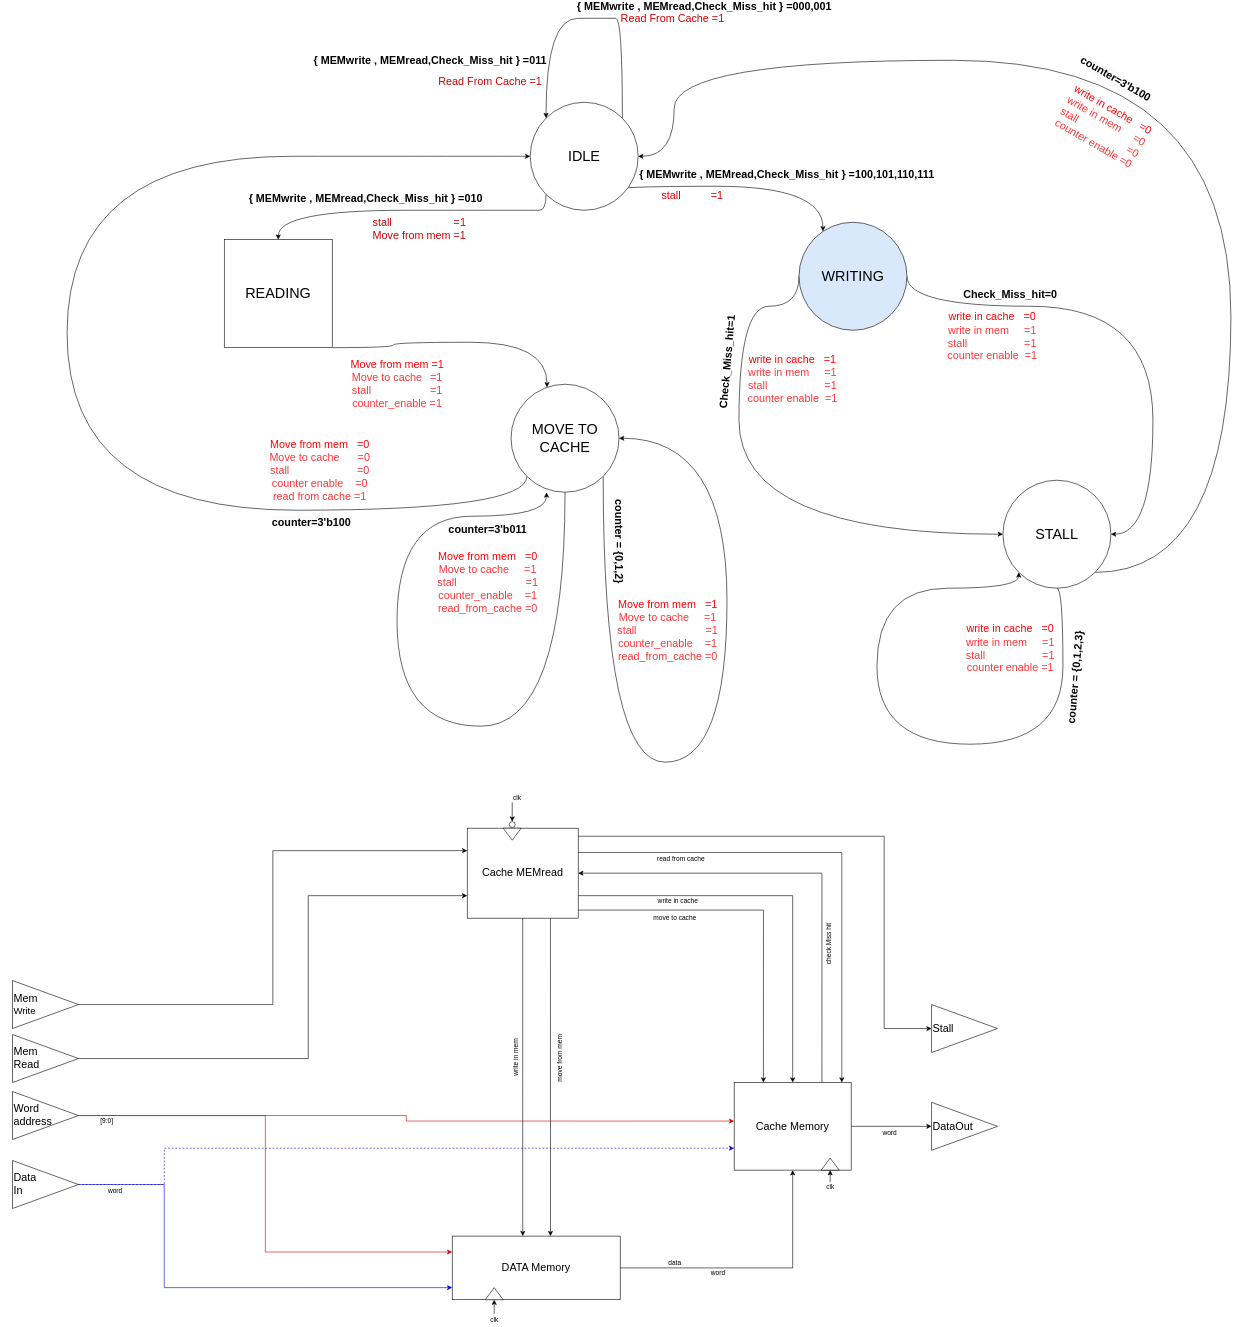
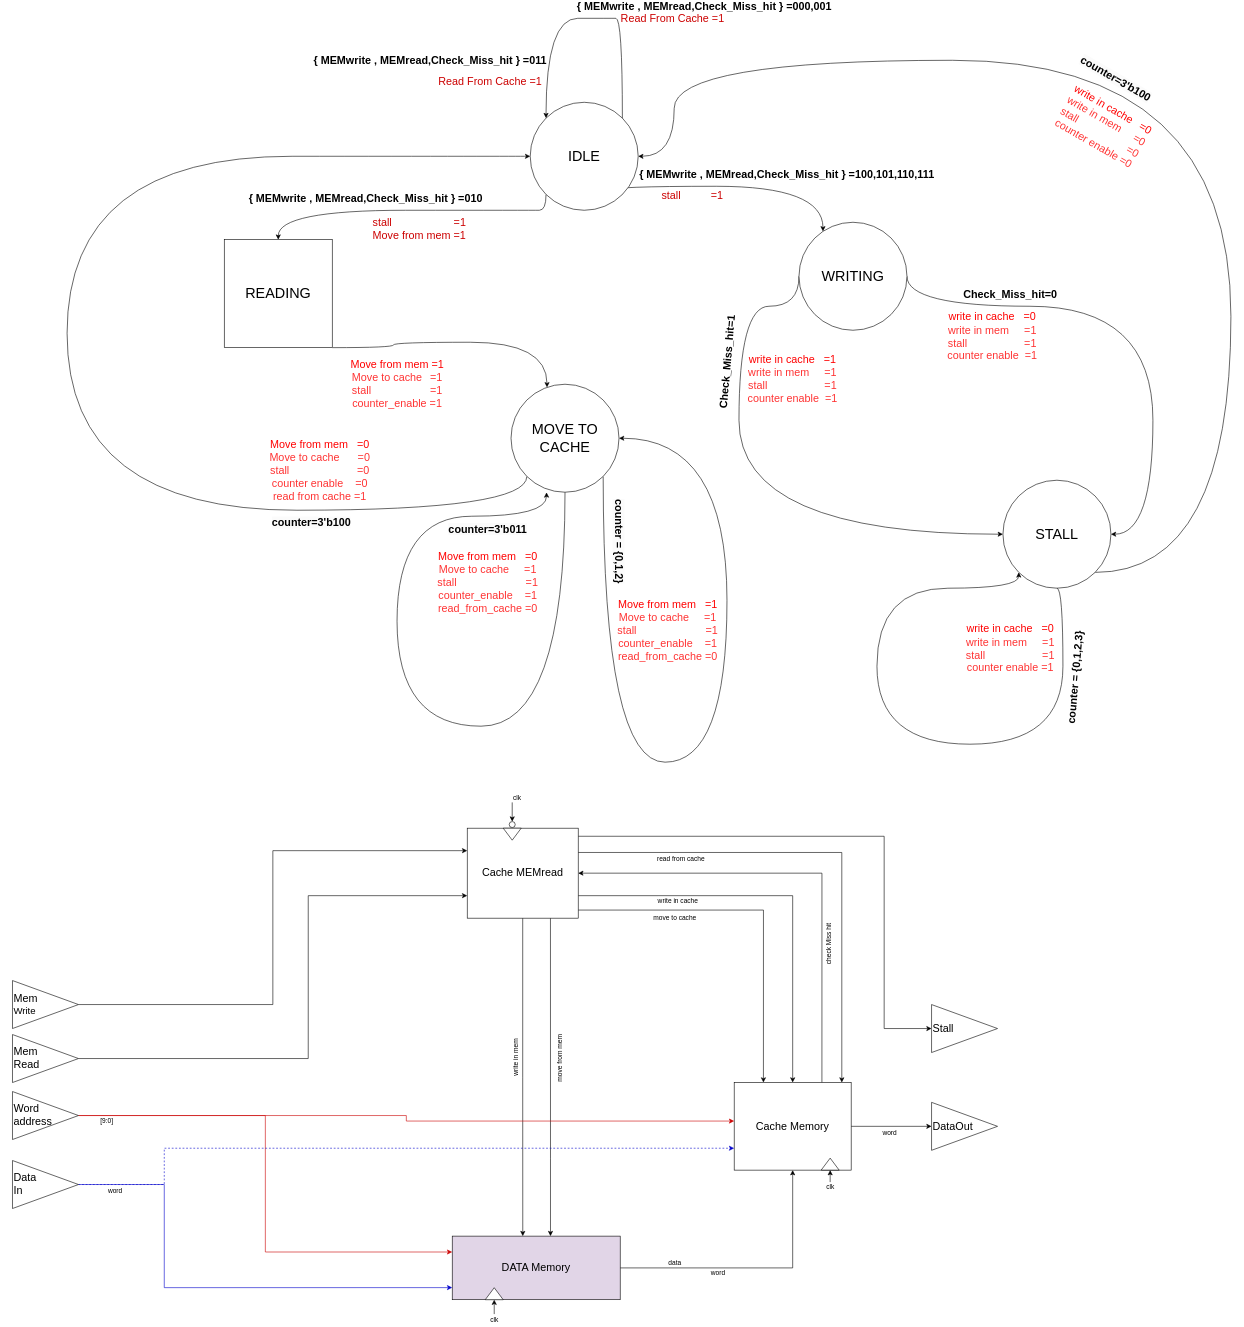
(853, 276) -> (853, 276)
(536, 1268) -> (536, 1268)
